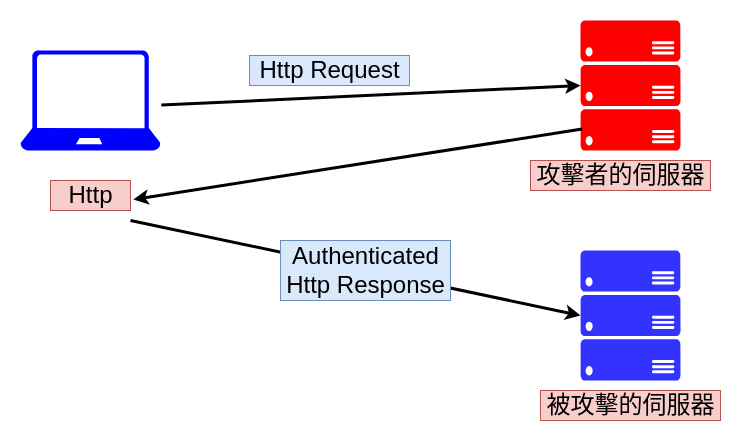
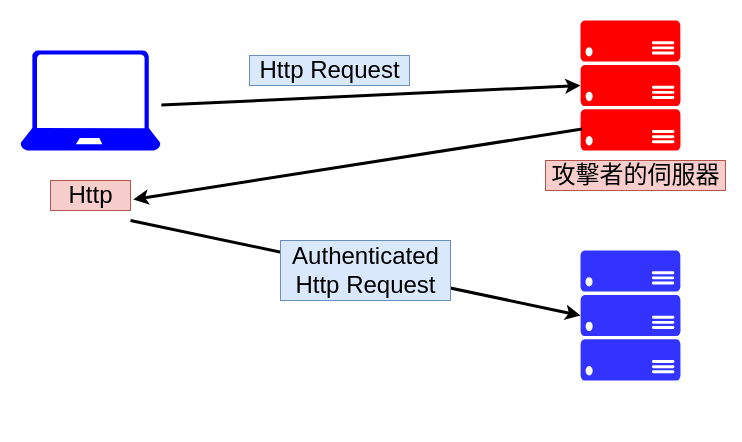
(621, 176) -> (636, 176)
(366, 271) -> (366, 271)
(631, 406) -> none
